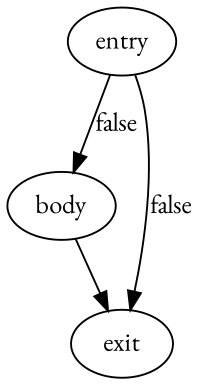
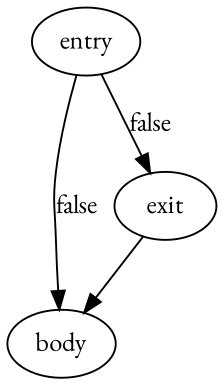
(88, 266) -> (119, 267)
